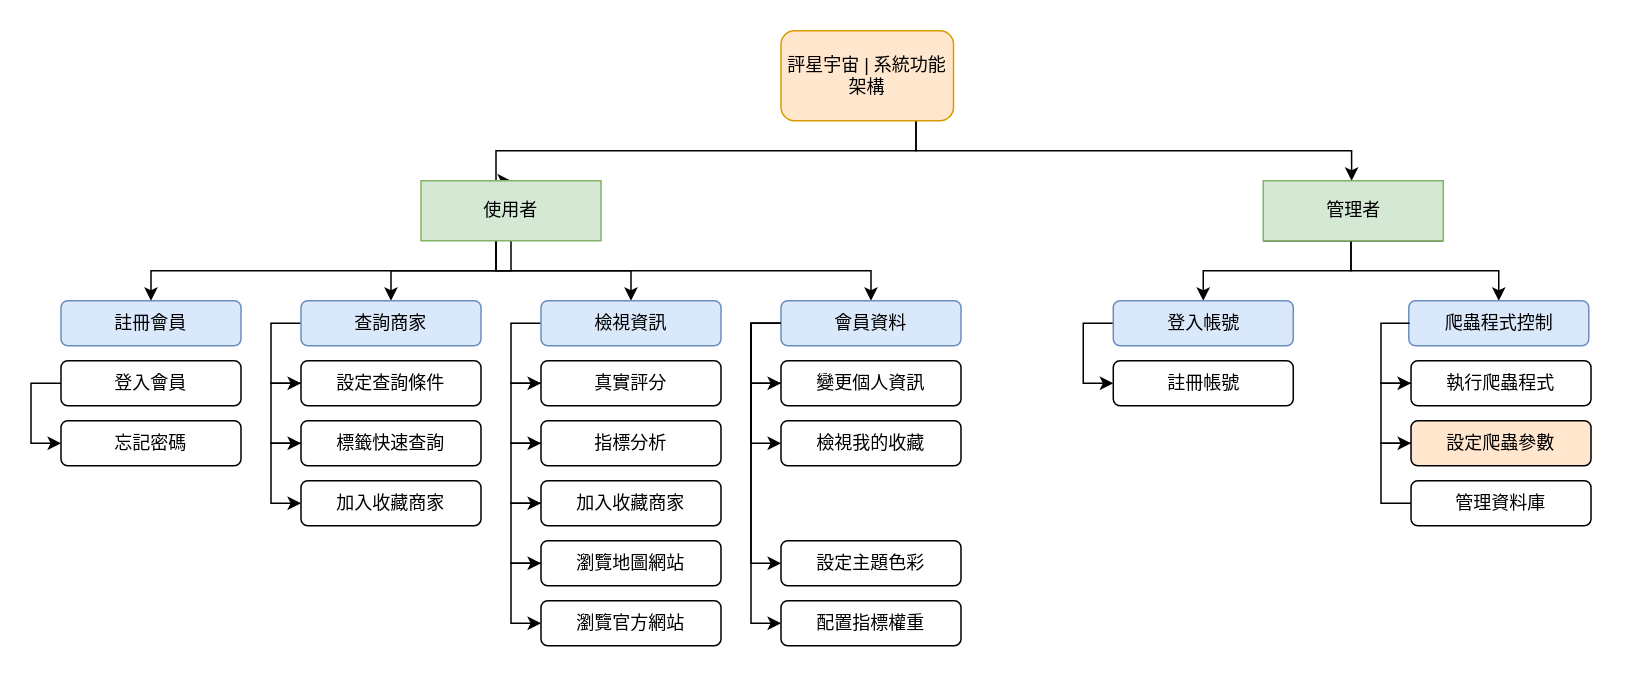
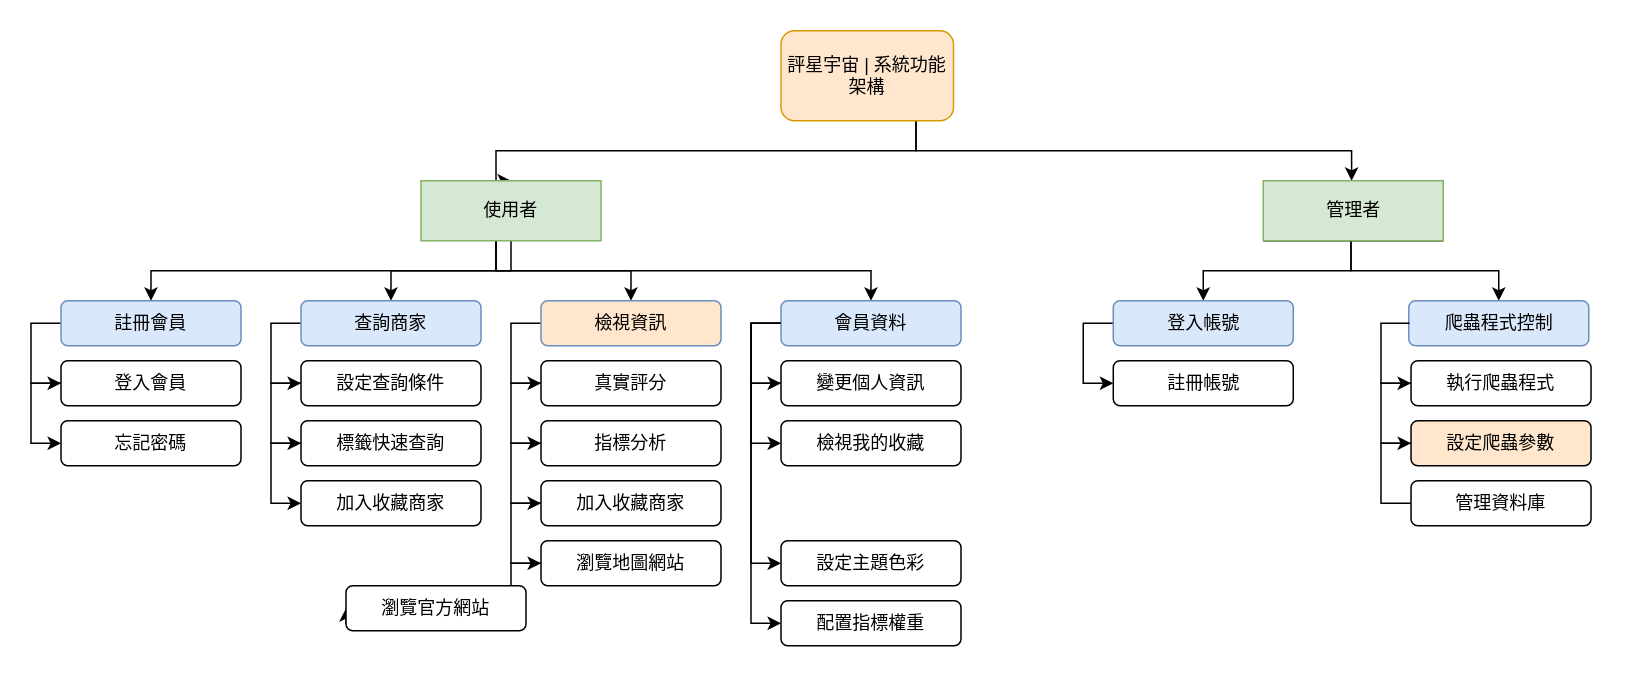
(631, 323) -> (631, 323)
none -> (31, 336)
(631, 623) -> (436, 608)
